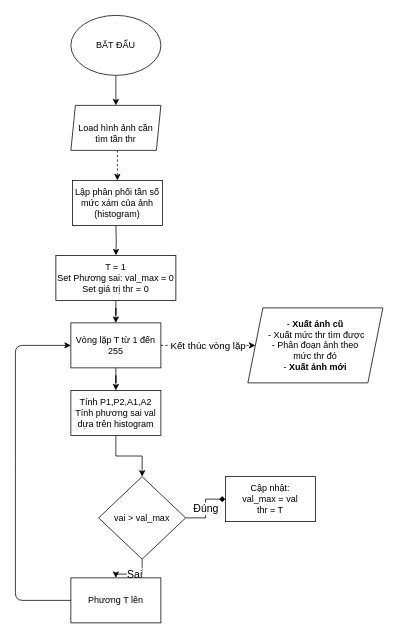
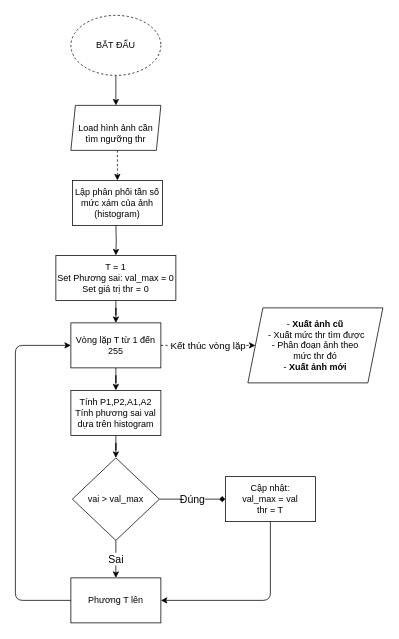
(116, 45) -> (116, 45)
(116, 128) -> (116, 128)
(142, 518) -> (116, 499)
none -> (255, 600)
